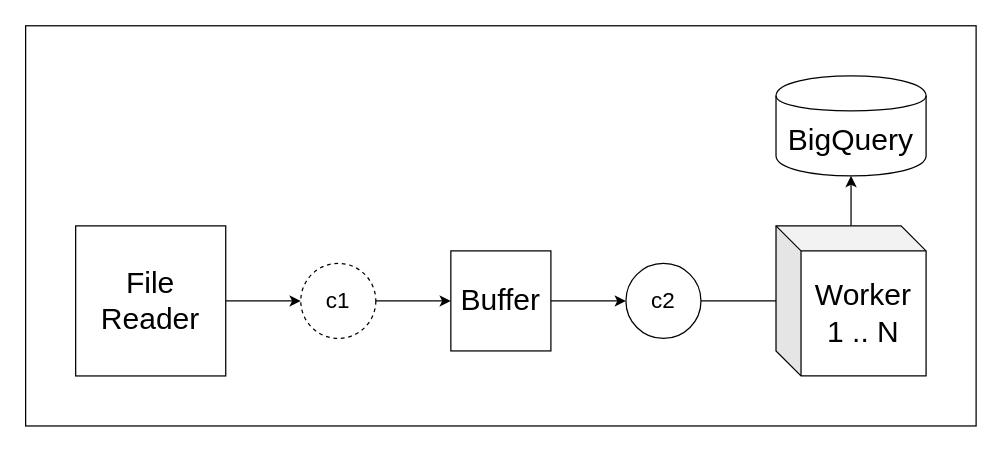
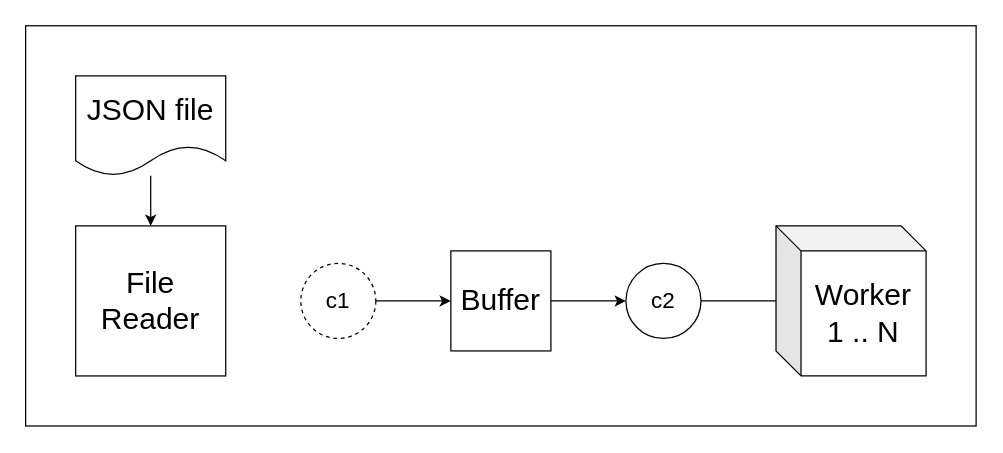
none -> (151, 126)
(851, 126) -> none
none -> (151, 197)
(851, 205) -> none
(259, 301) -> none
